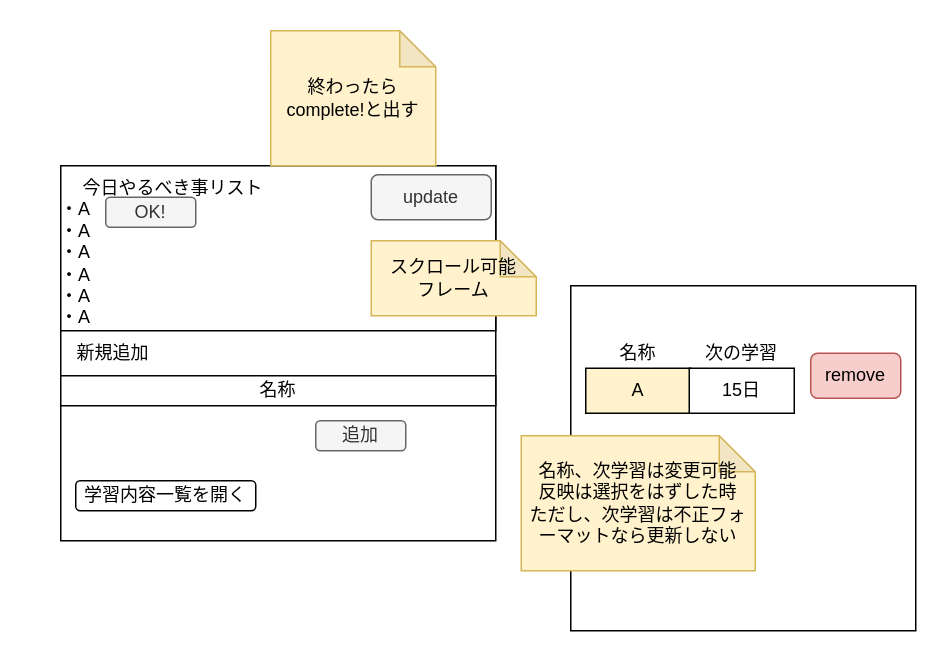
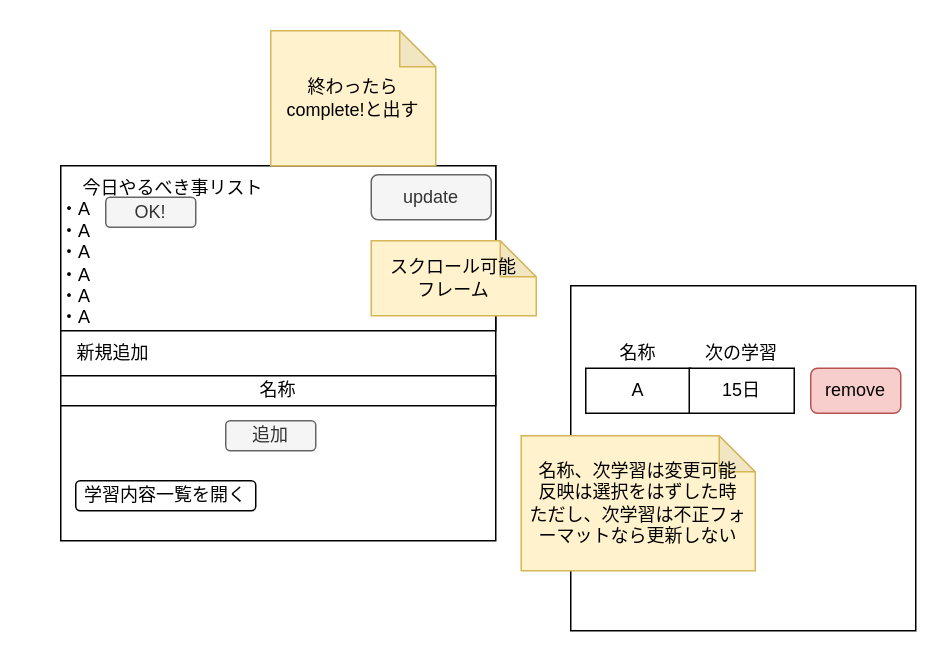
(856, 376) -> (856, 391)
(638, 391) -> (638, 391)
(361, 436) -> (271, 436)
